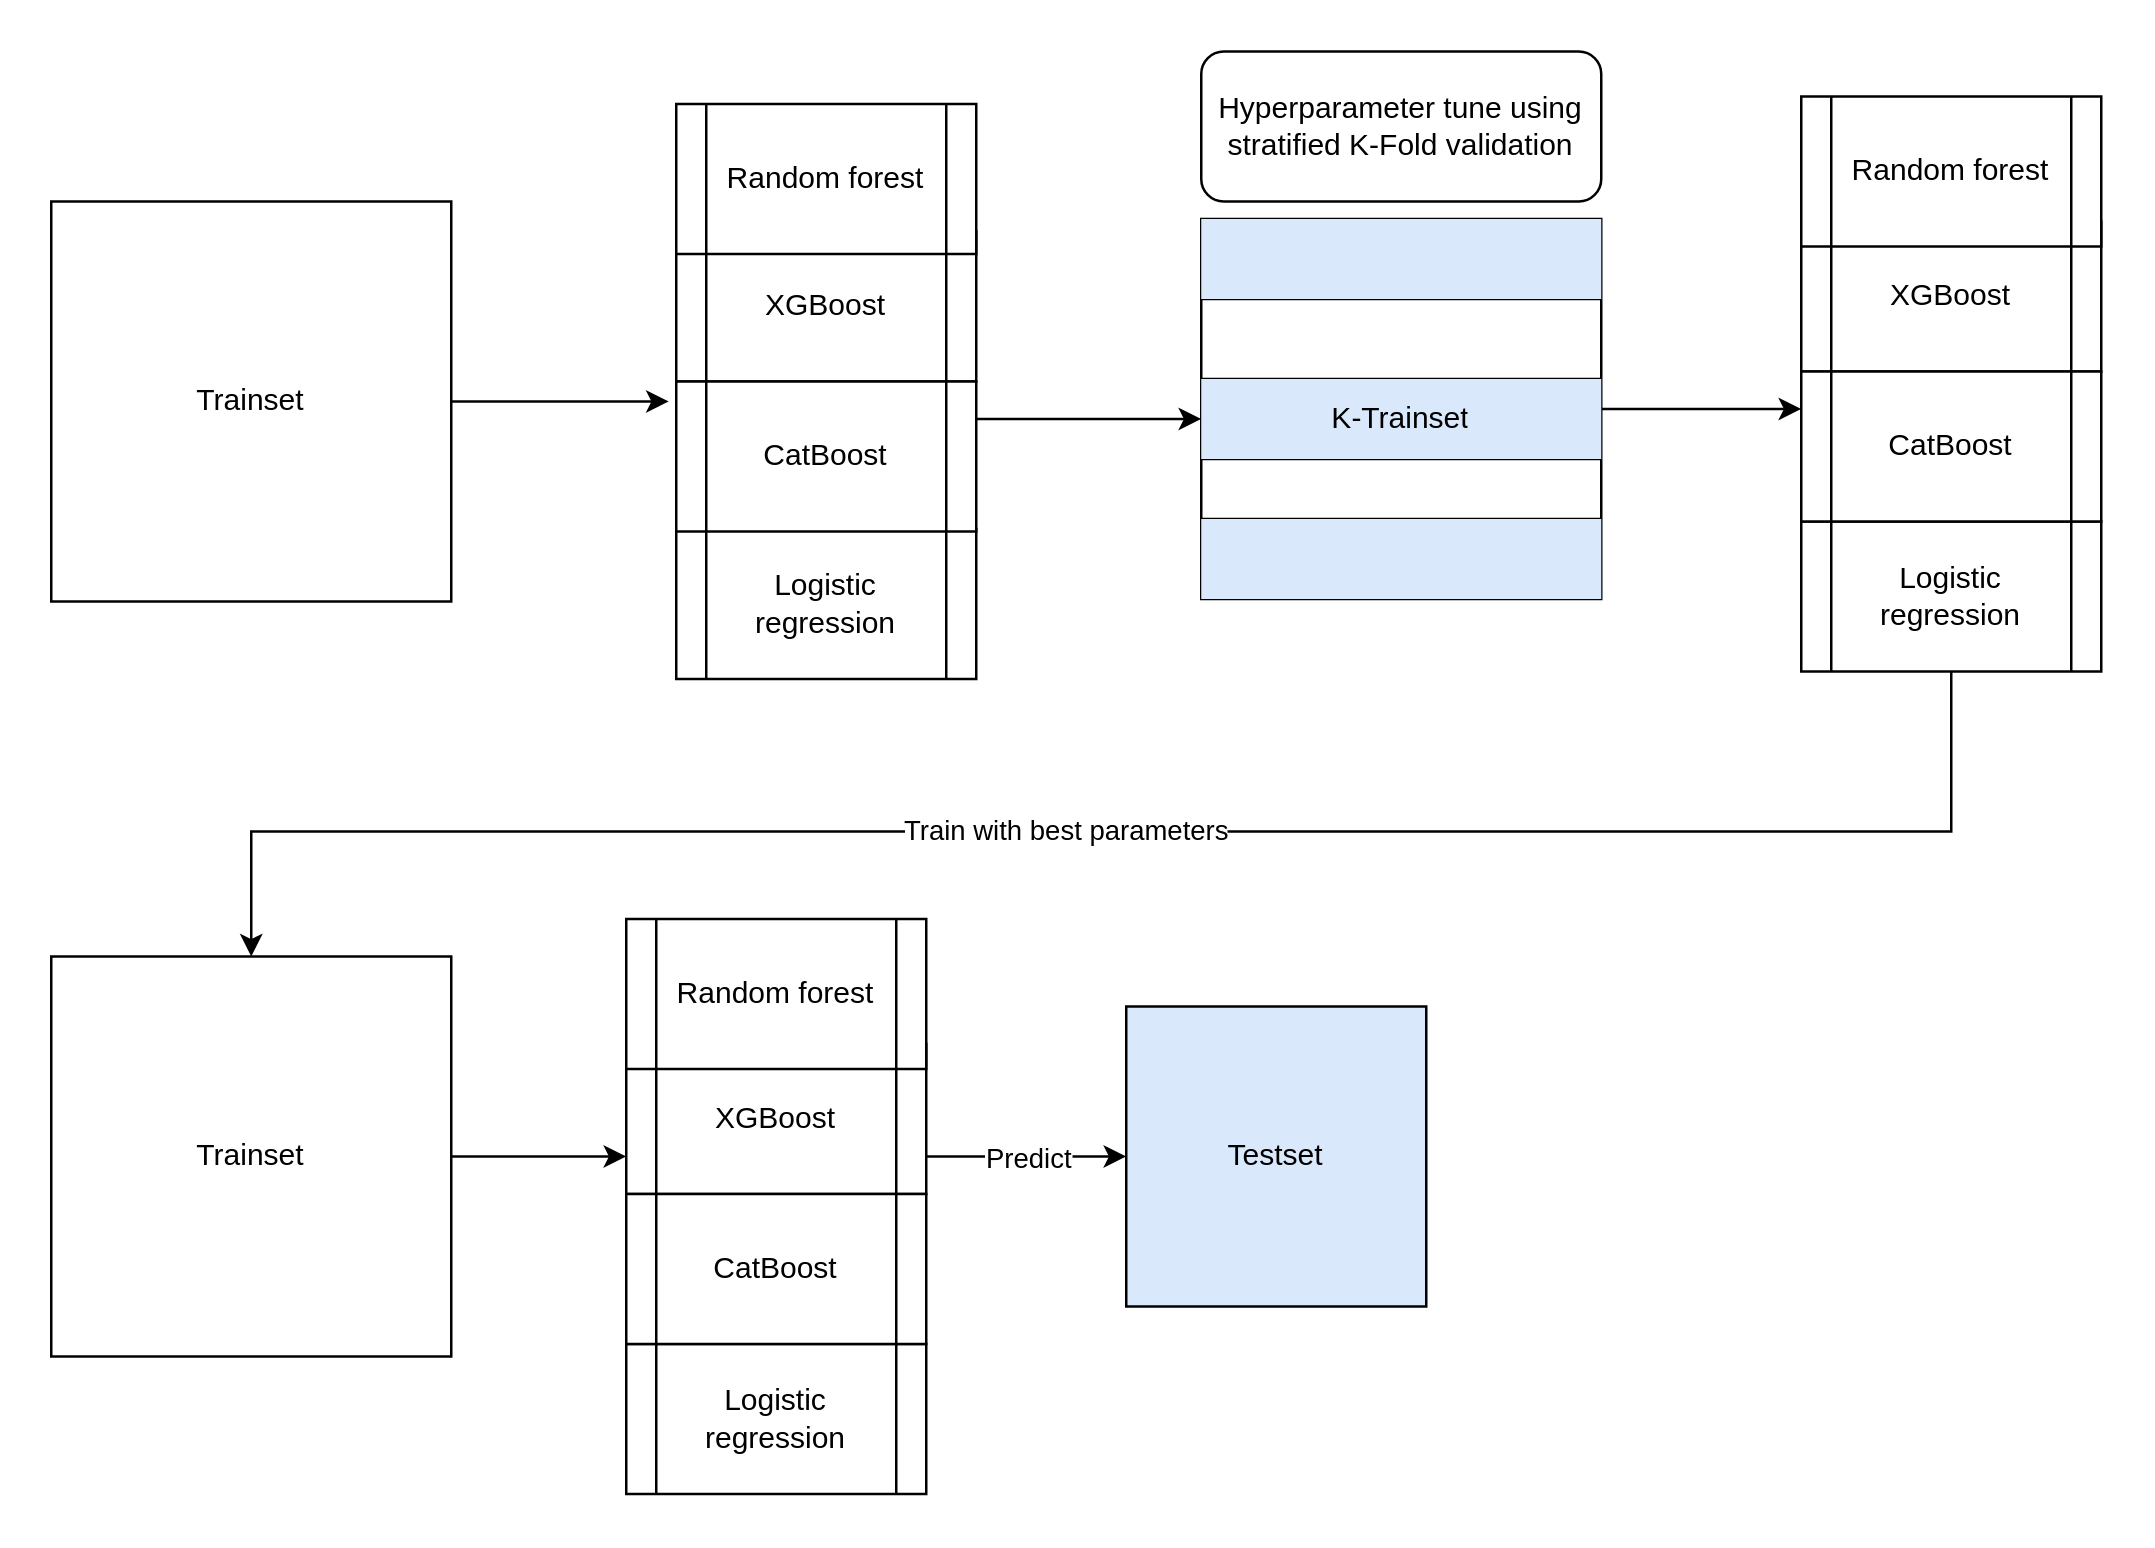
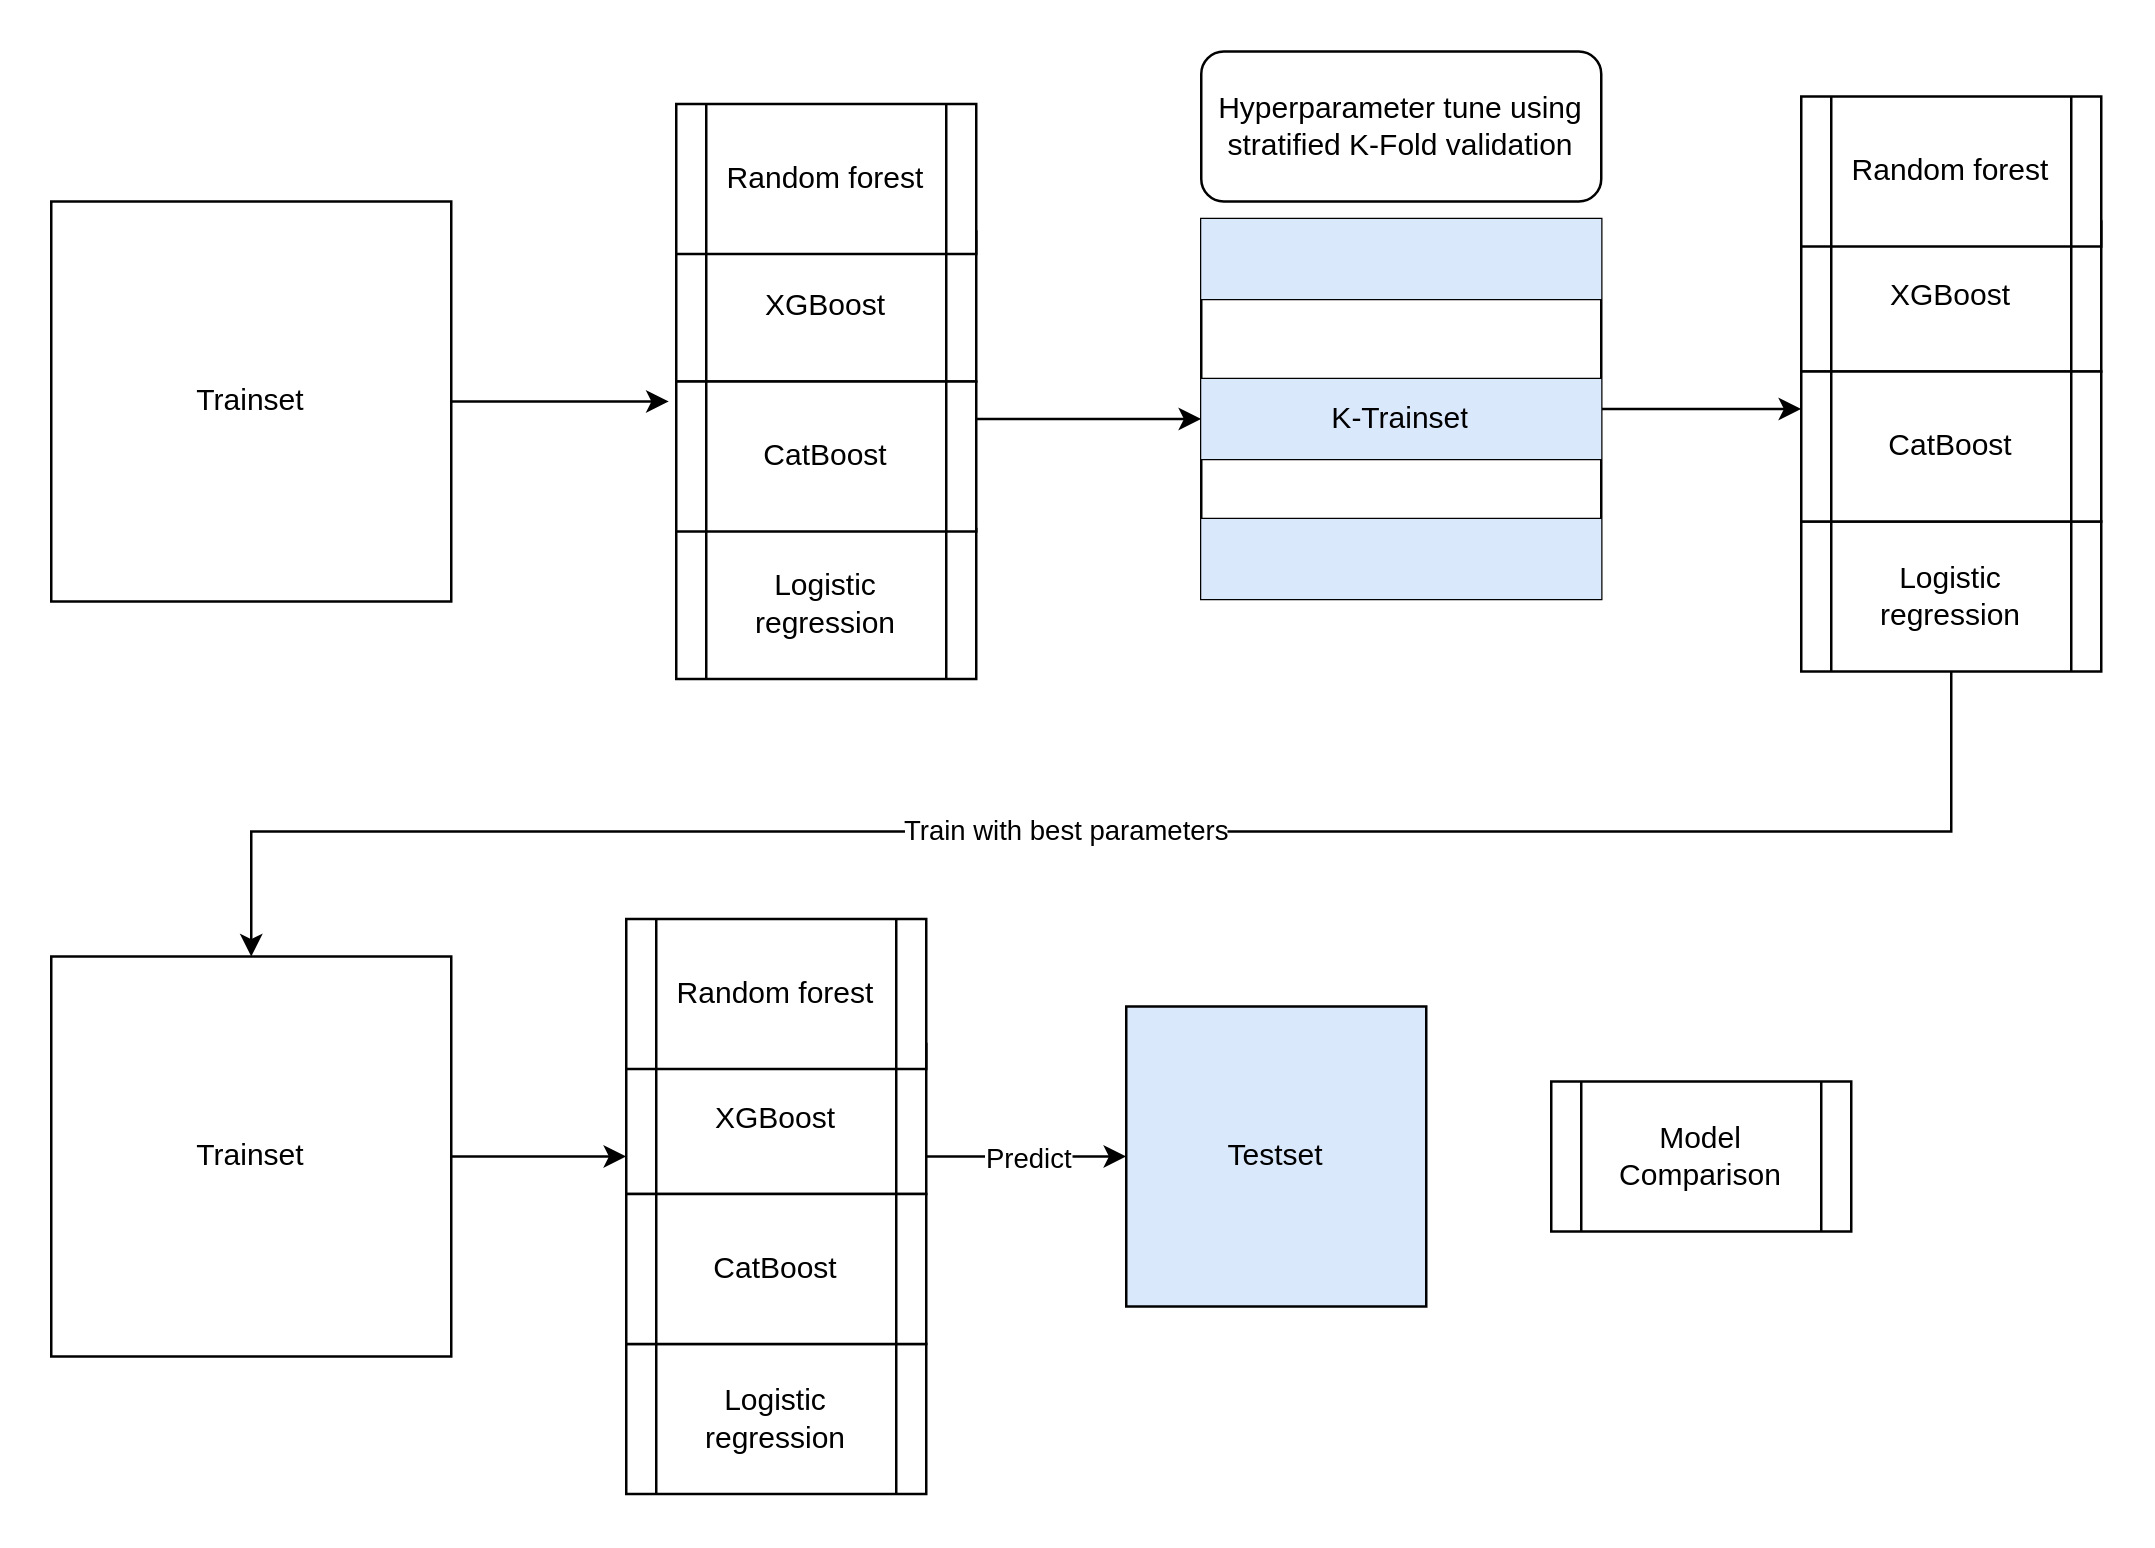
none -> (1701, 1156)
